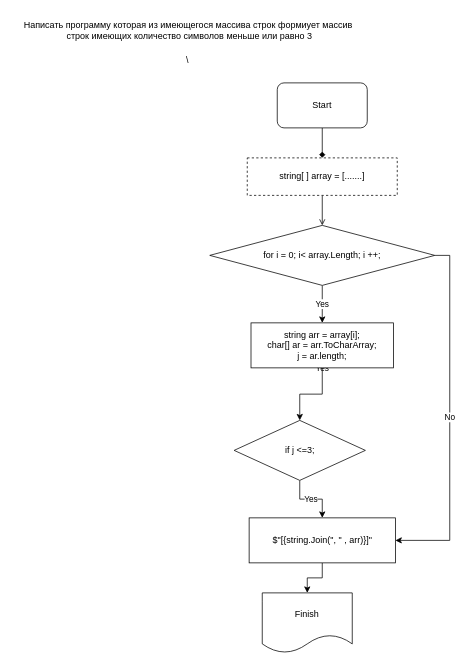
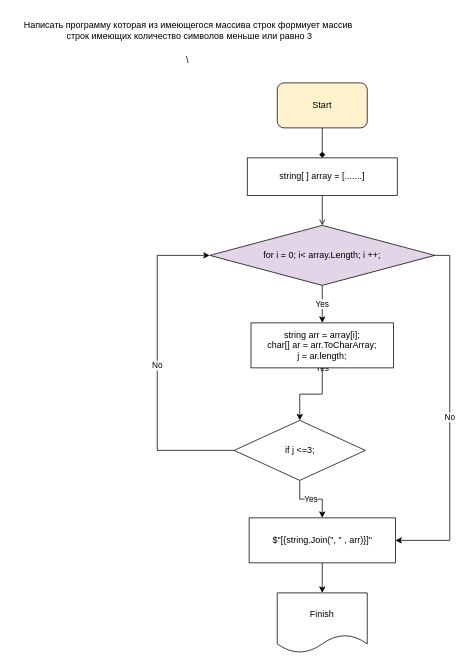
(322, 105) -> (322, 105)
(322, 177) -> (322, 177)
(322, 255) -> (322, 255)
none -> (157, 367)
(307, 623) -> (322, 623)
